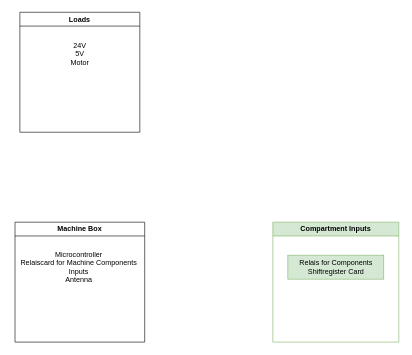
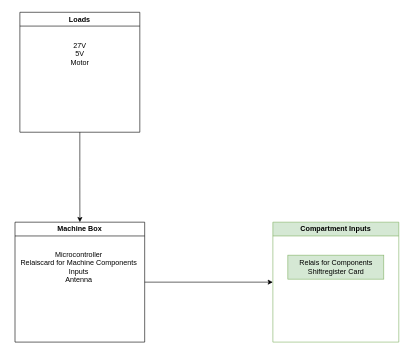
(80, 54) -> (80, 54)
none -> (80, 216)
none -> (267, 282)
